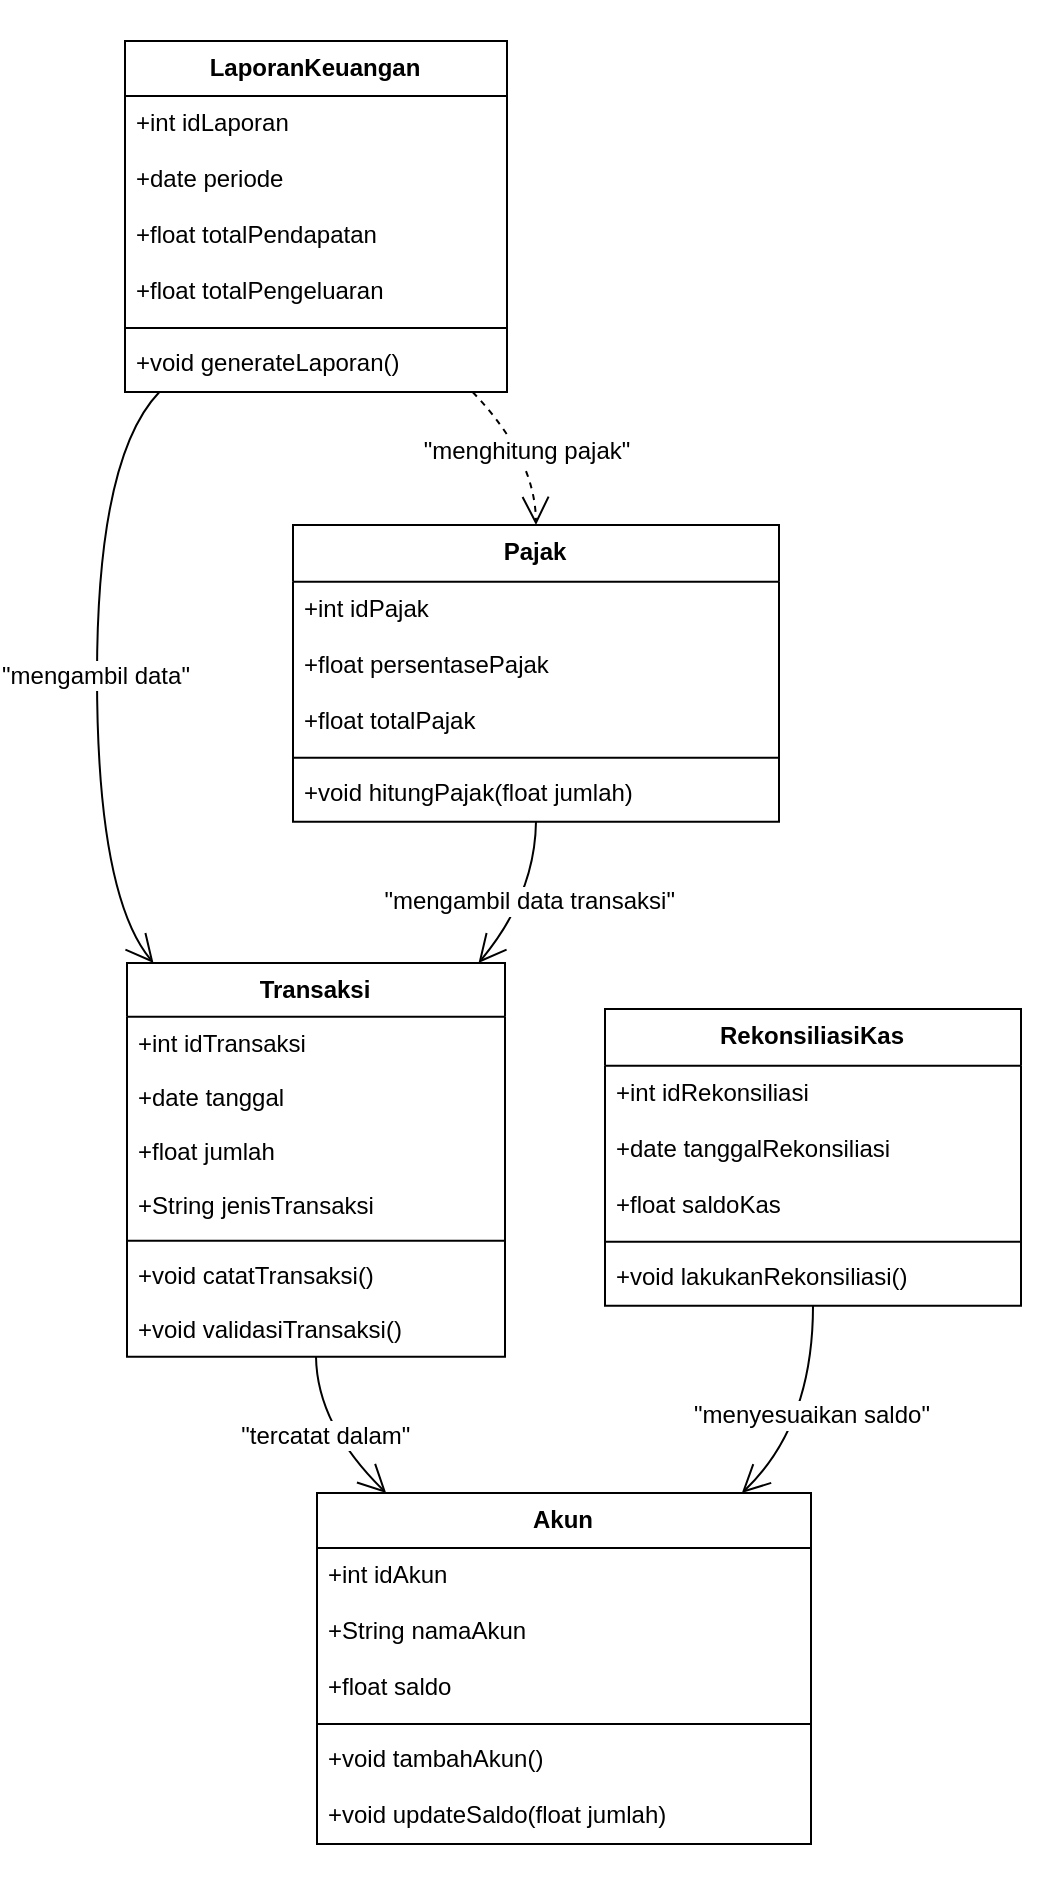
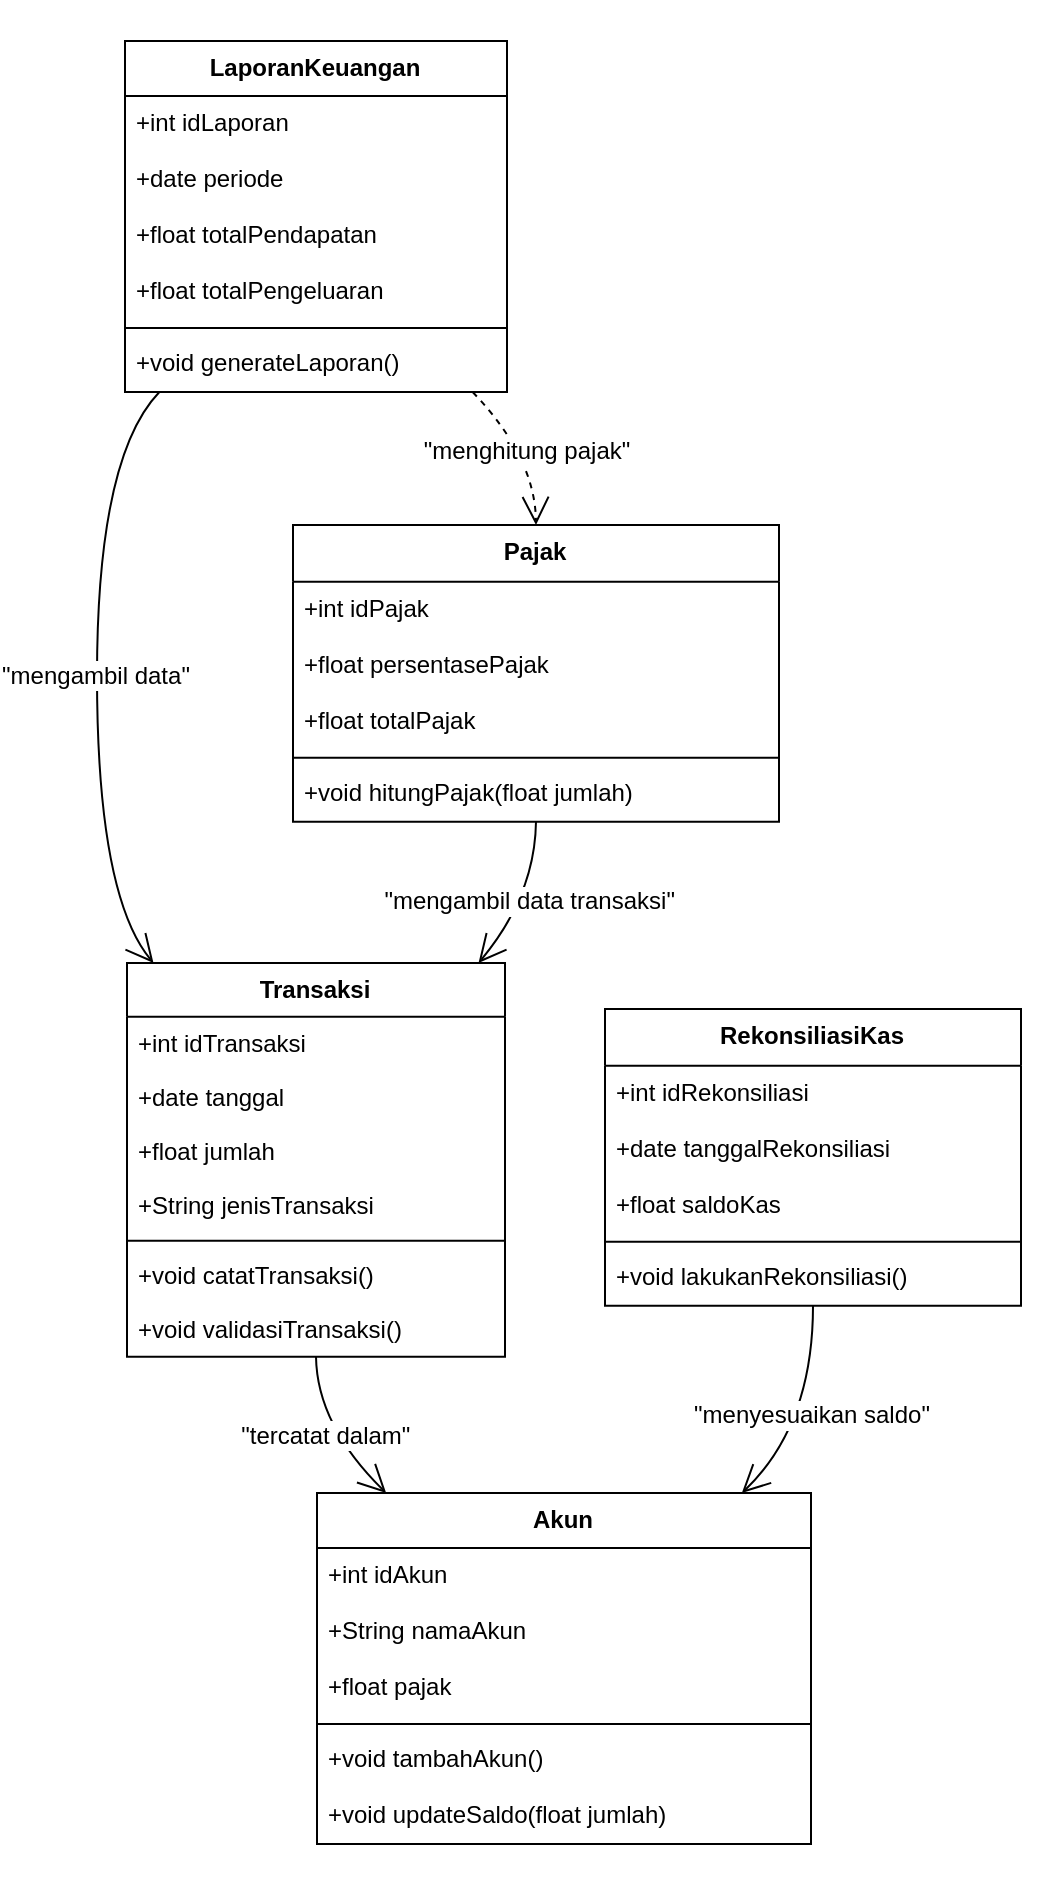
(399, 1687) -> (402, 1687)
